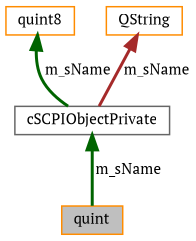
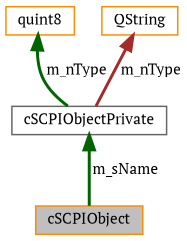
(77, 71) -> (75, 71)
(155, 71) -> (149, 71)
(92, 220) -> (89, 220)
